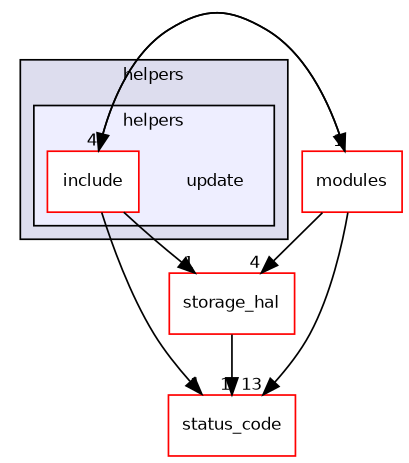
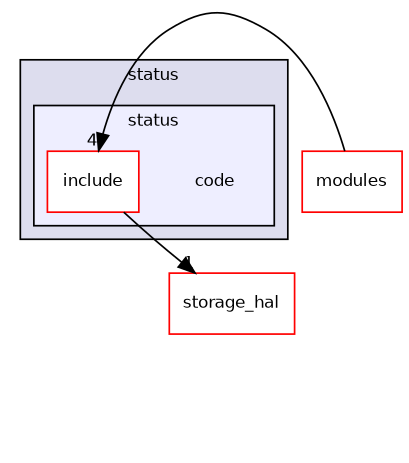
(211, 13) -> none
(154, 76) -> (154, 76)
(215, 182) -> (215, 182)
(298, 237) -> none
(232, 425) -> none
